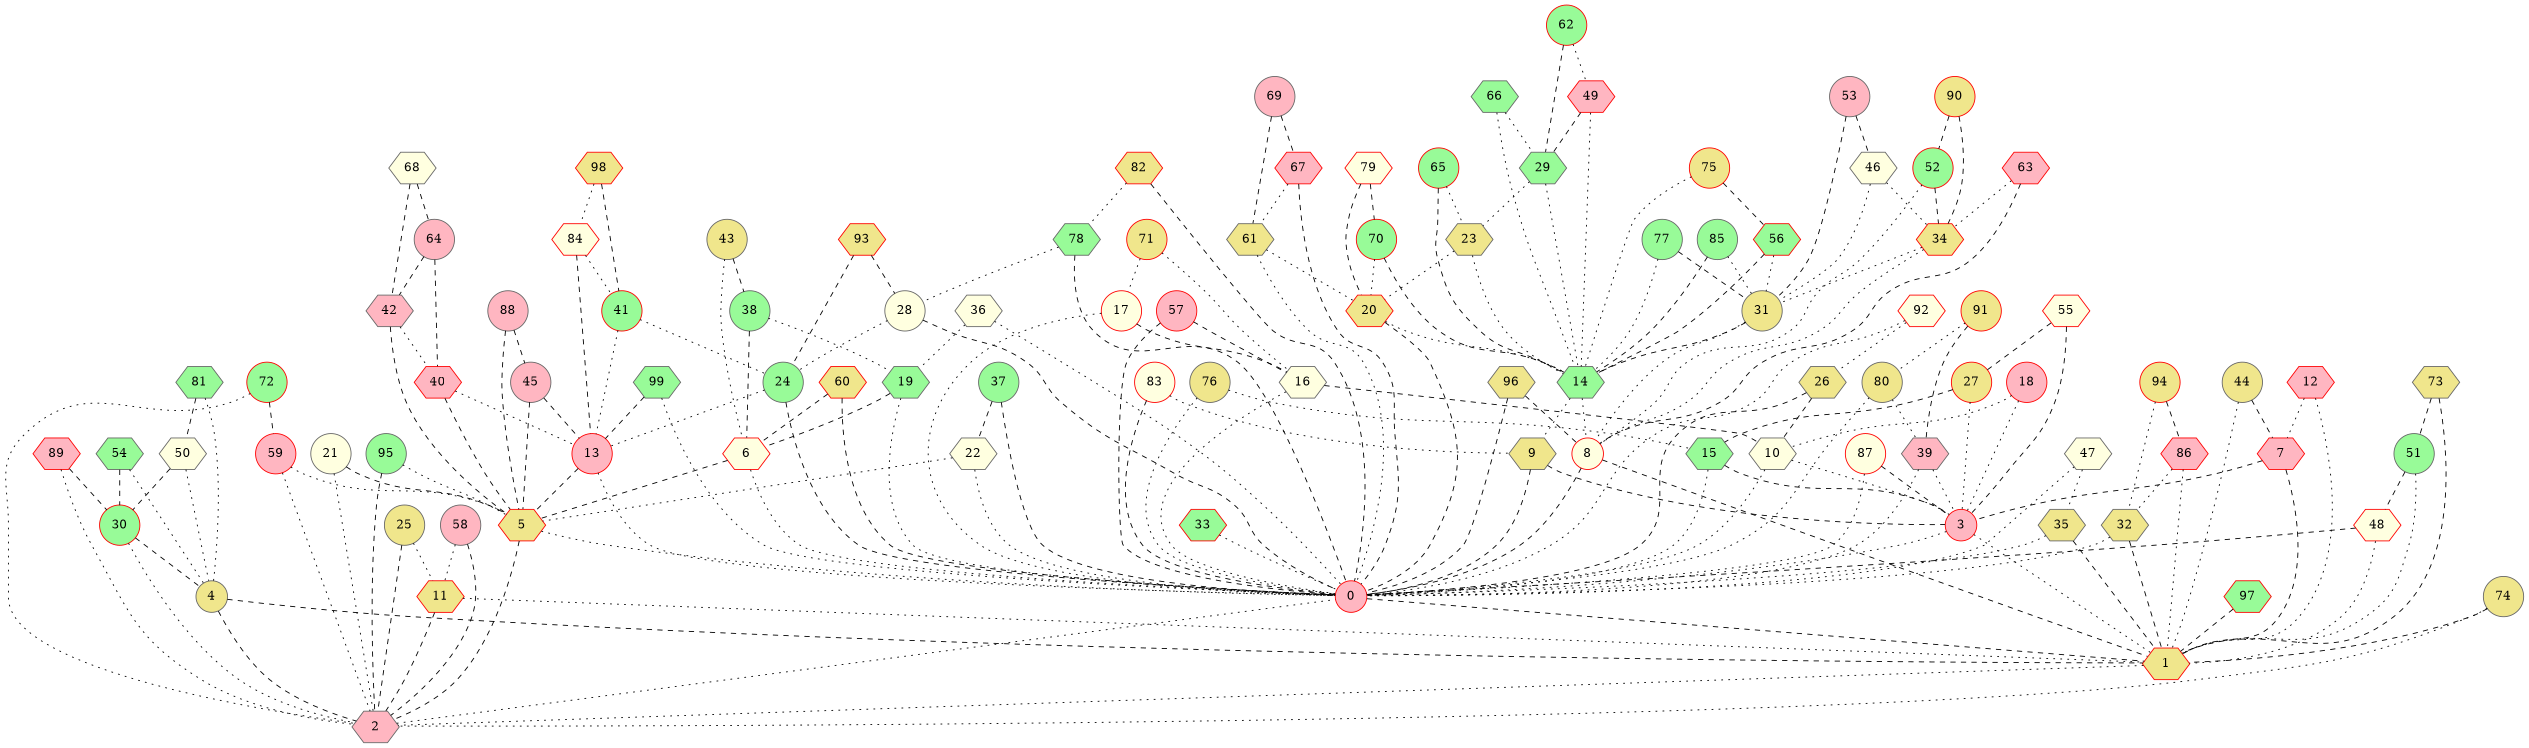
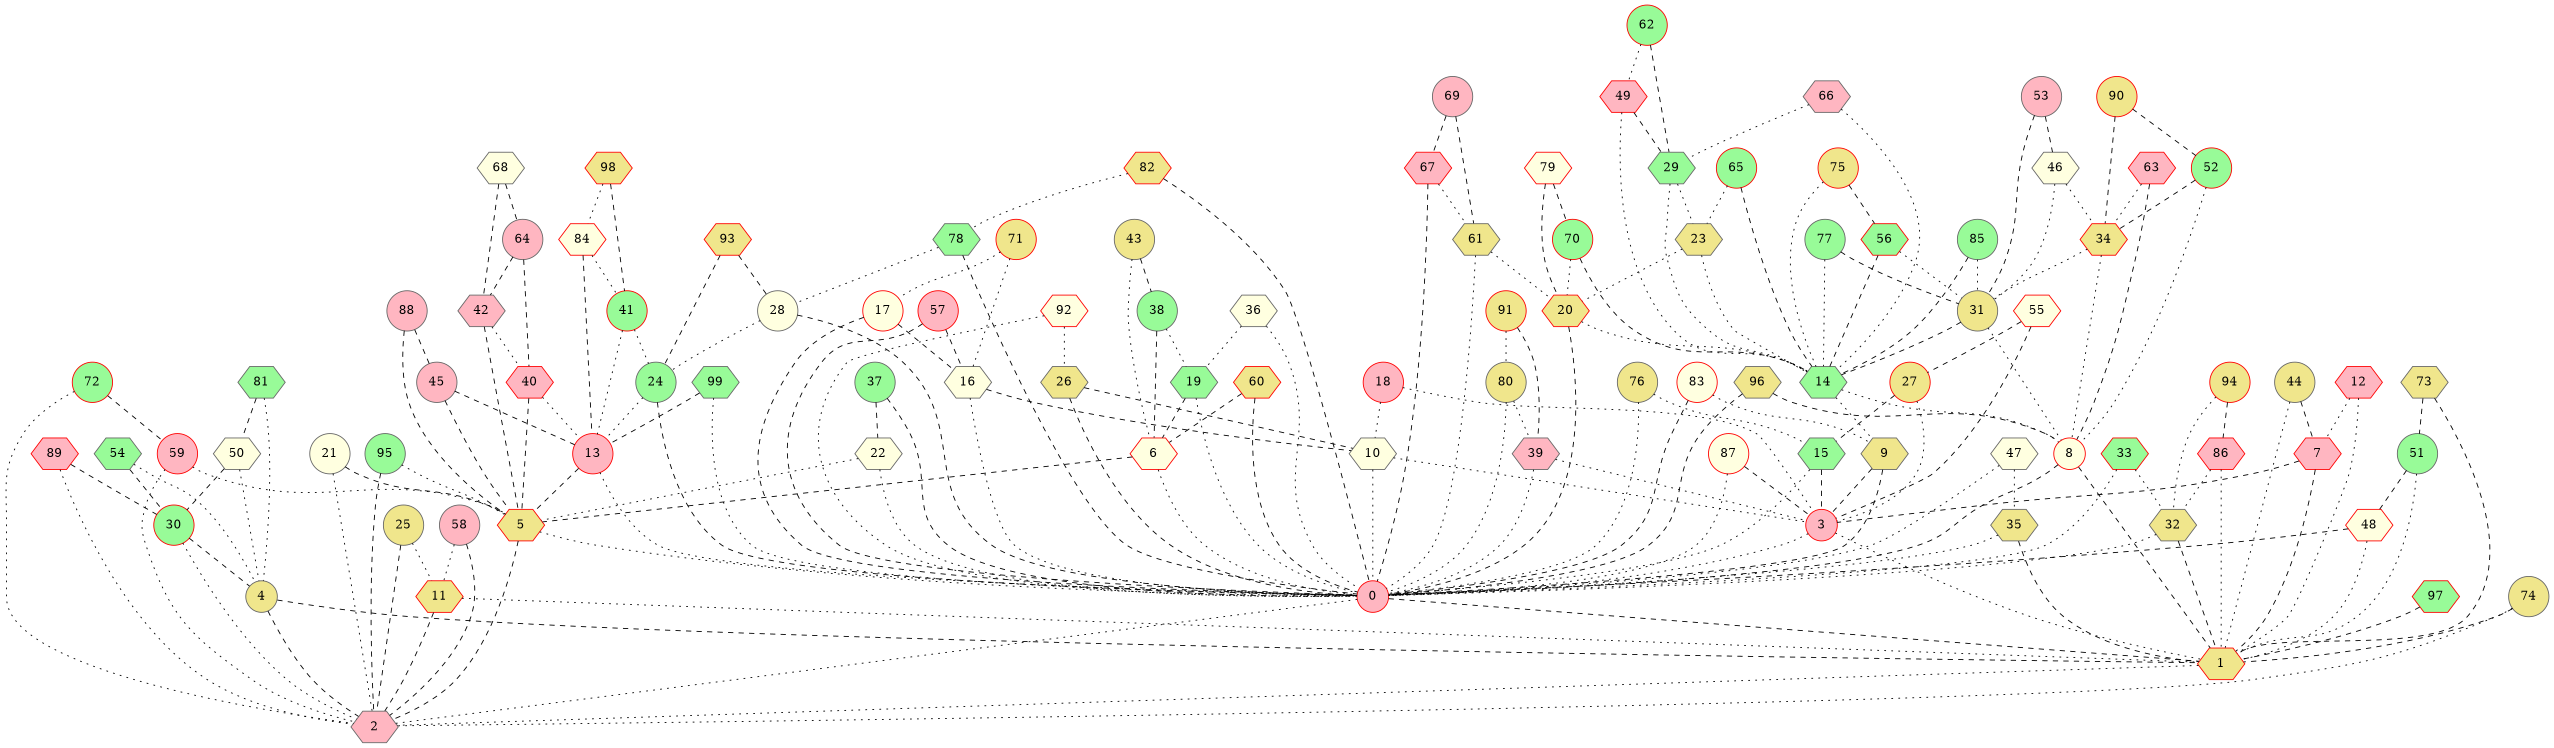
(1495, 97) -> (1827, 97)
none -> (2145, 485)
(983, 546) -> (913, 570)
